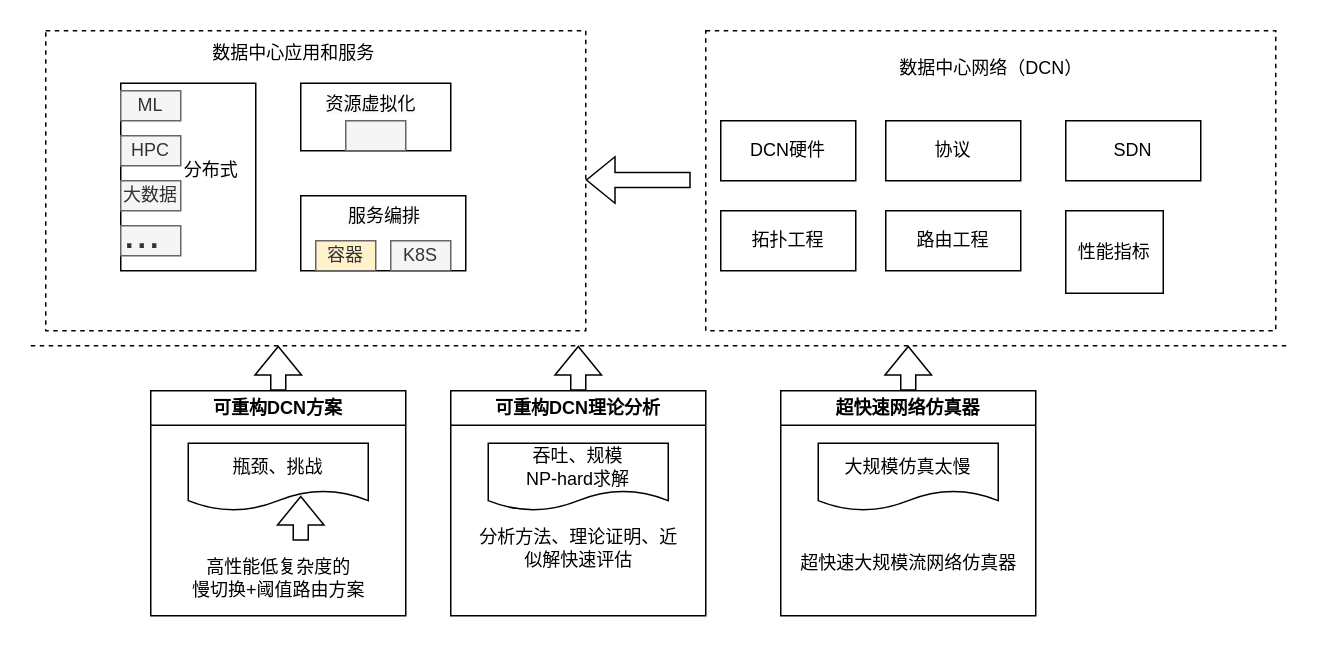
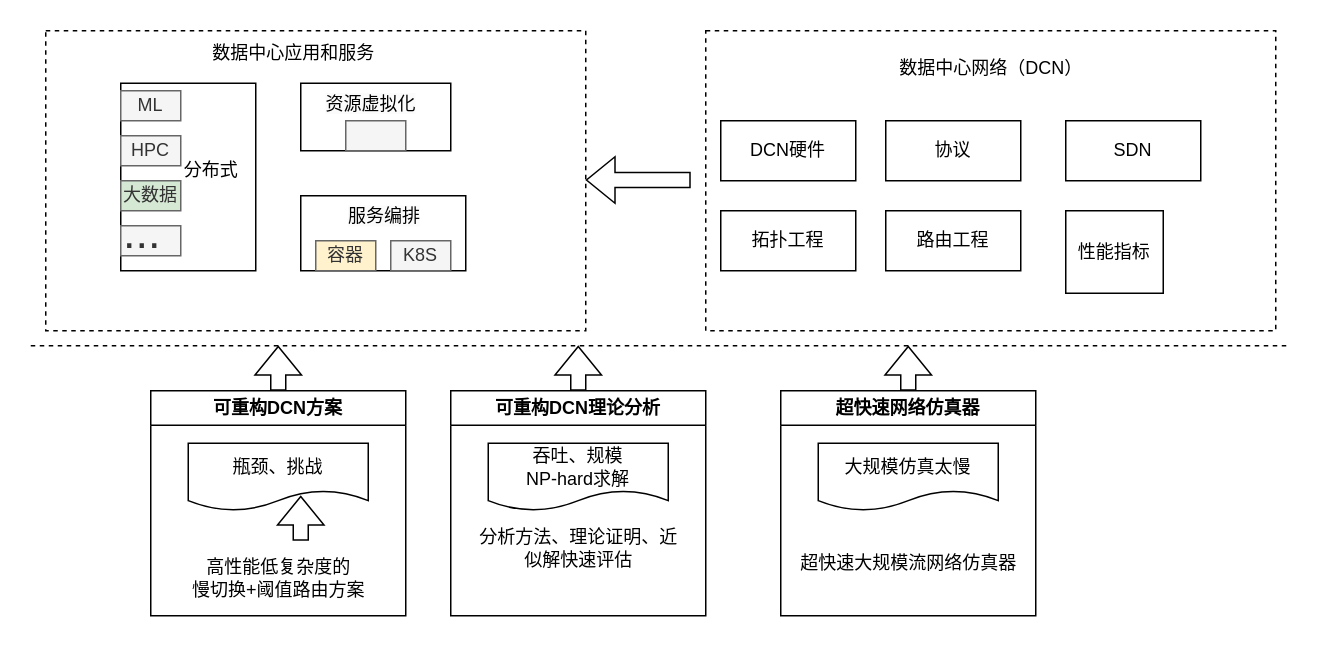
(151, 196) -> (151, 196)
